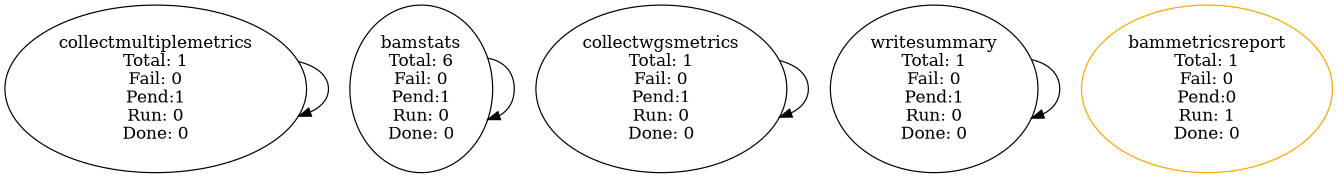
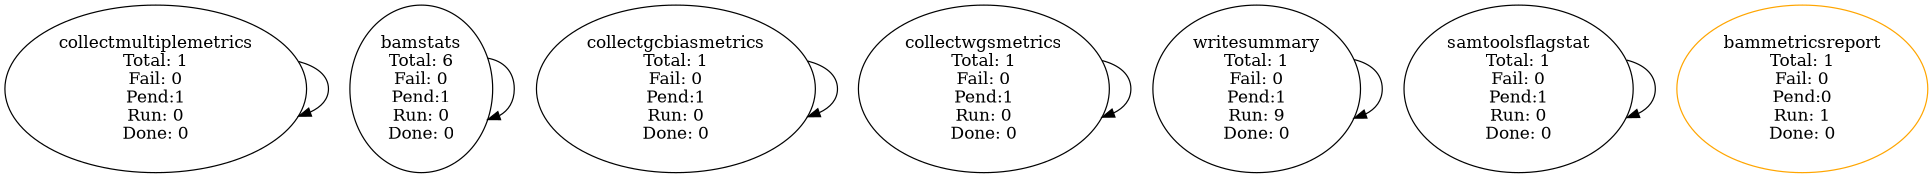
none -> (676, 89)
(934, 89) -> (1257, 89)
none -> (1519, 89)
